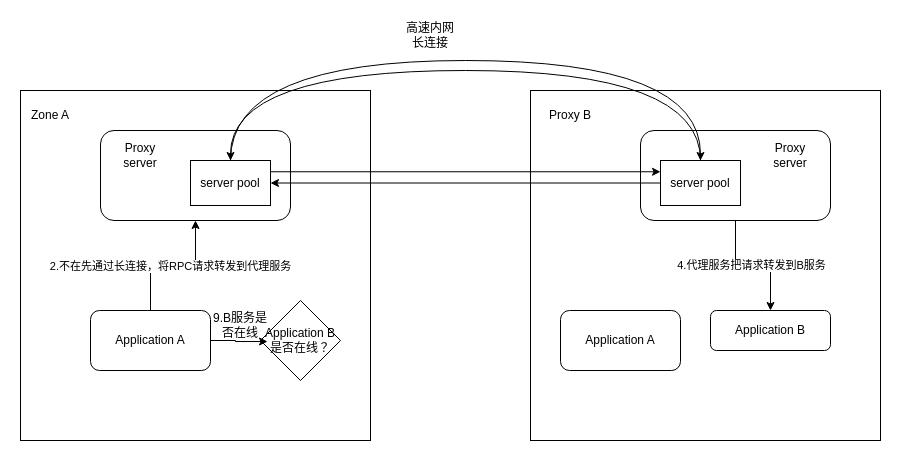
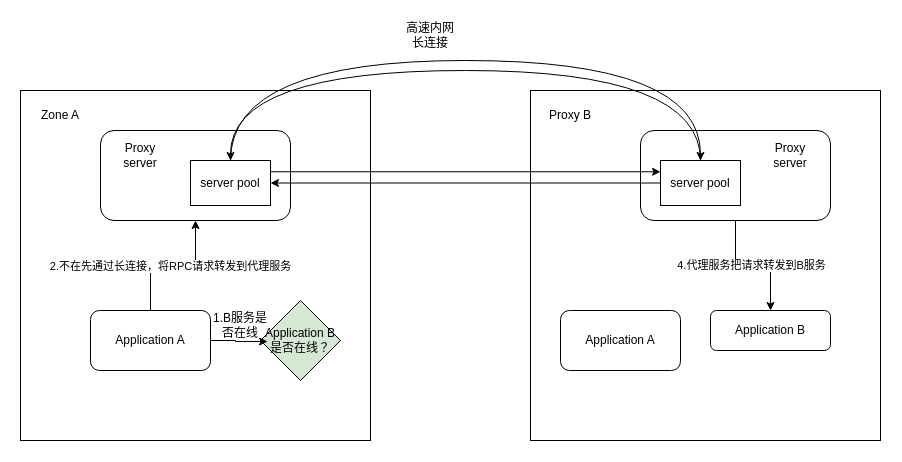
(51, 116) -> (61, 116)
(241, 326) -> (241, 326)
(301, 341) -> (301, 341)
